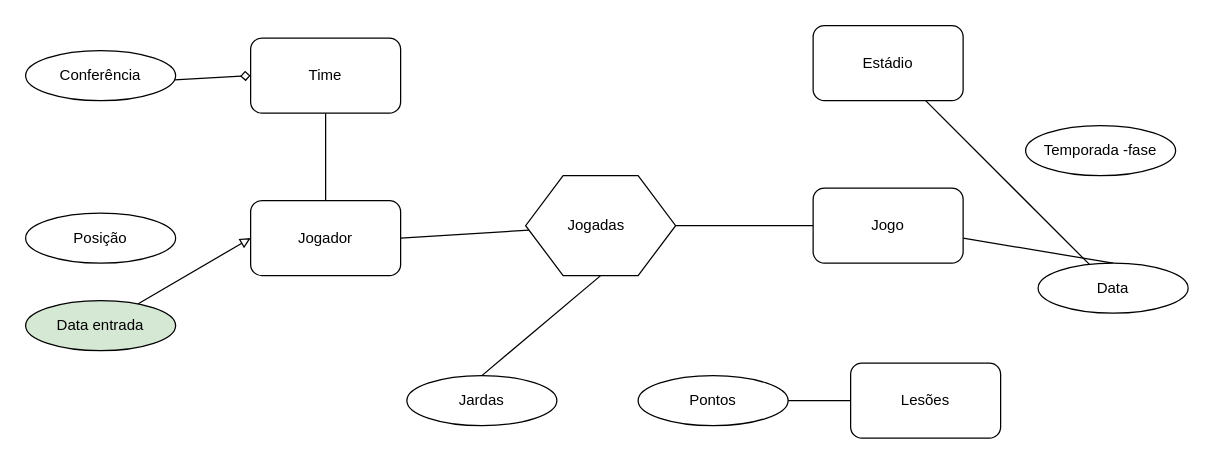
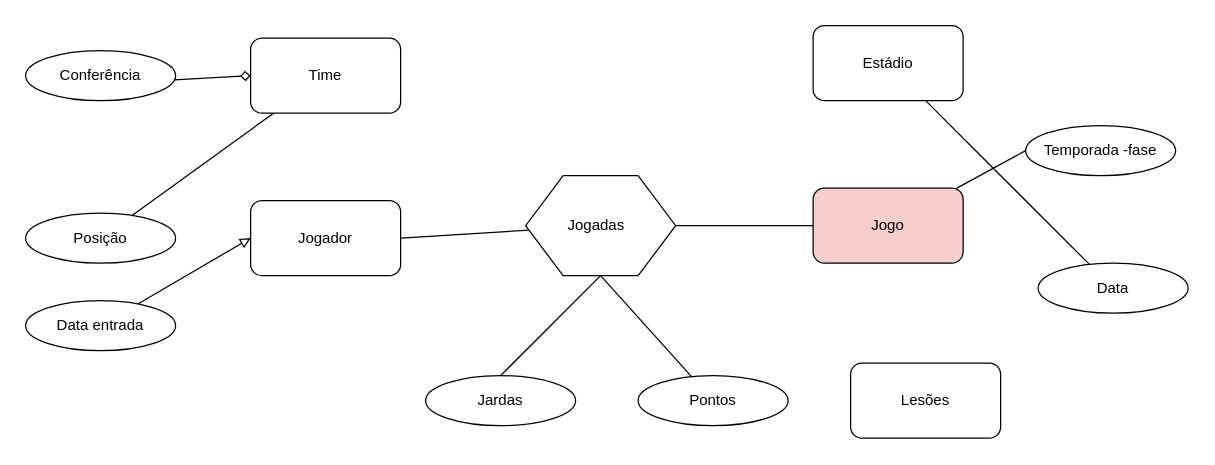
(326, 156) -> (203, 164)
none -> (991, 169)
(888, 226) -> (888, 226)
(1021, 248) -> none
(101, 326) -> (101, 326)
(482, 401) -> (501, 401)
(819, 401) -> (647, 327)
